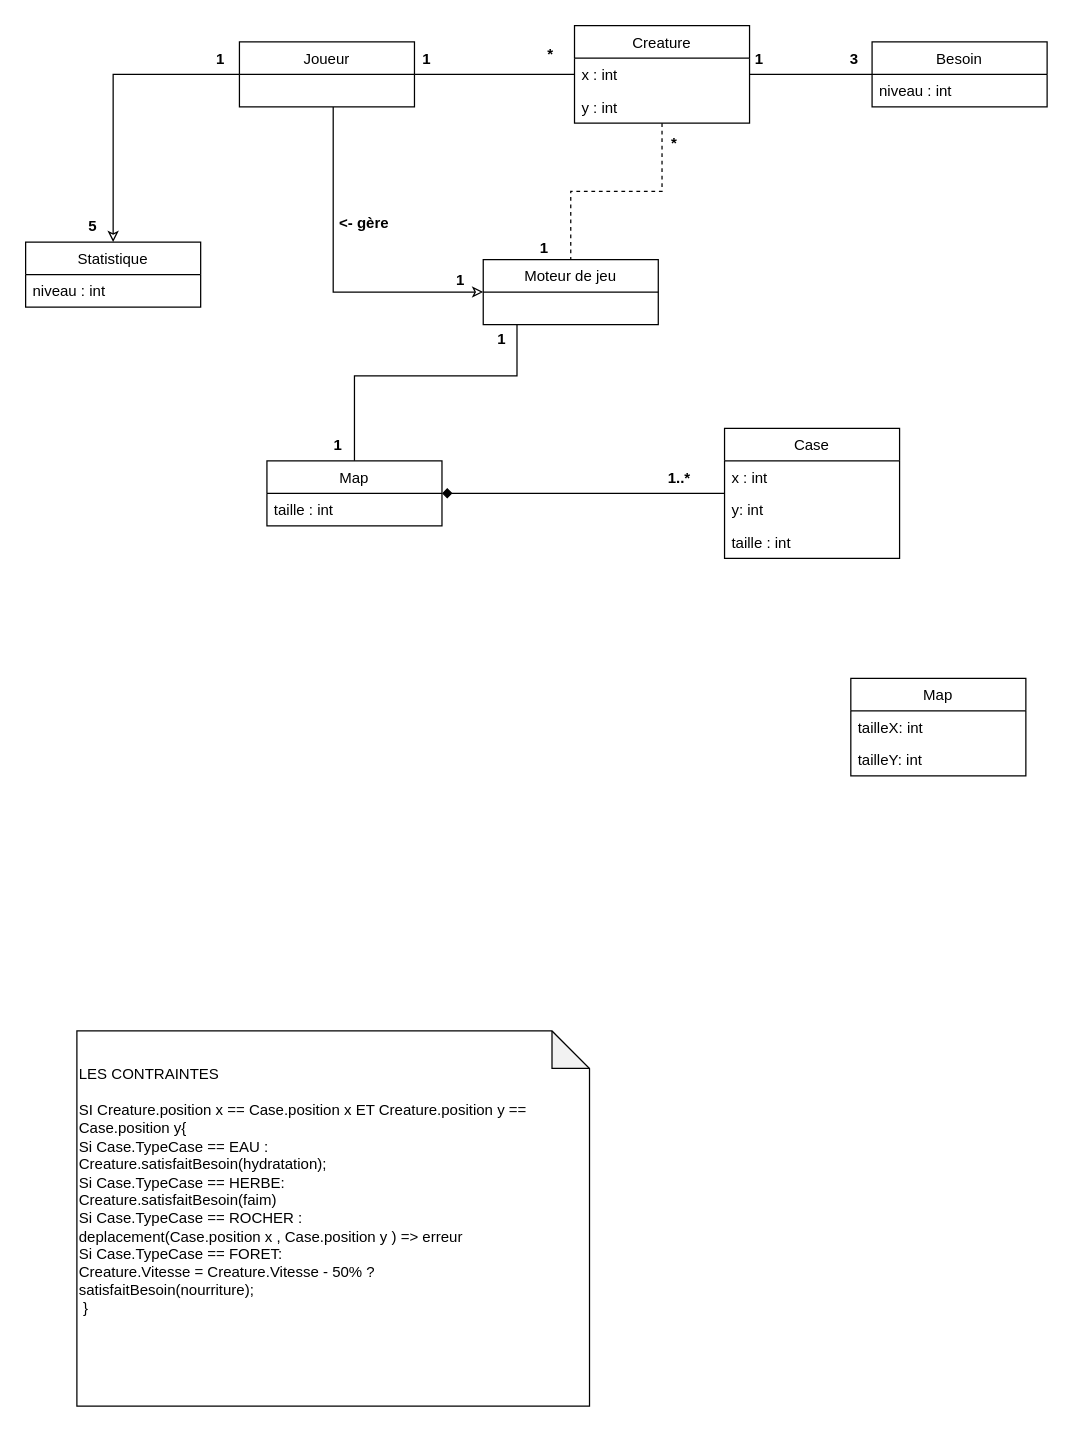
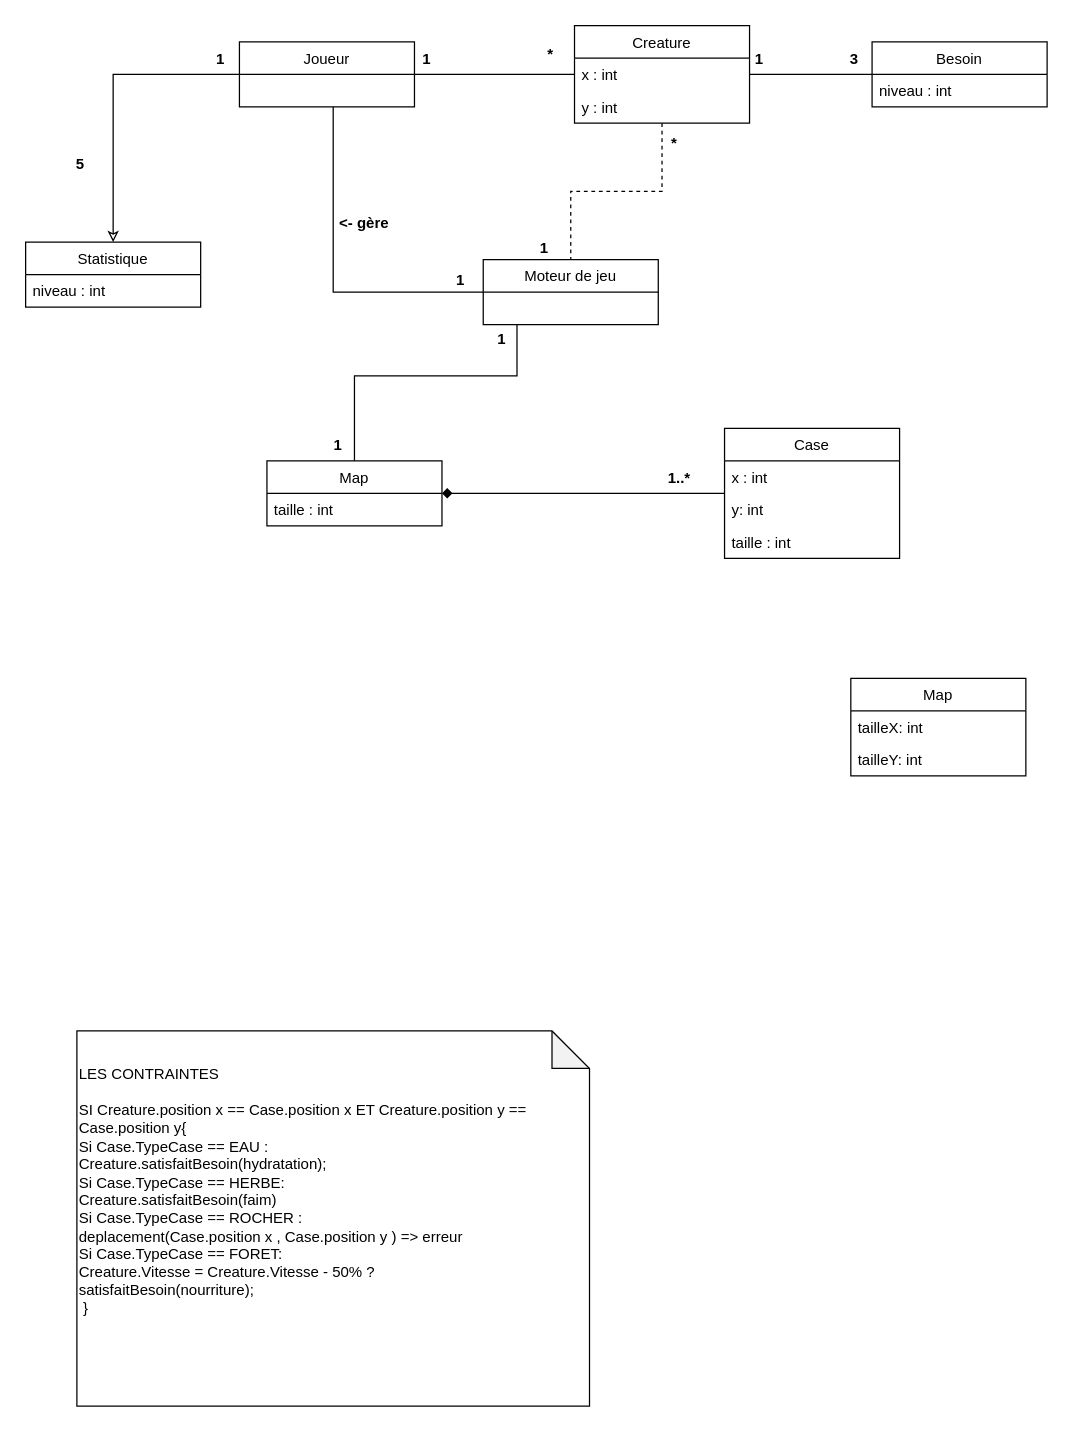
(93, 226) -> (81, 163)
(473, 292) -> (476, 292)
